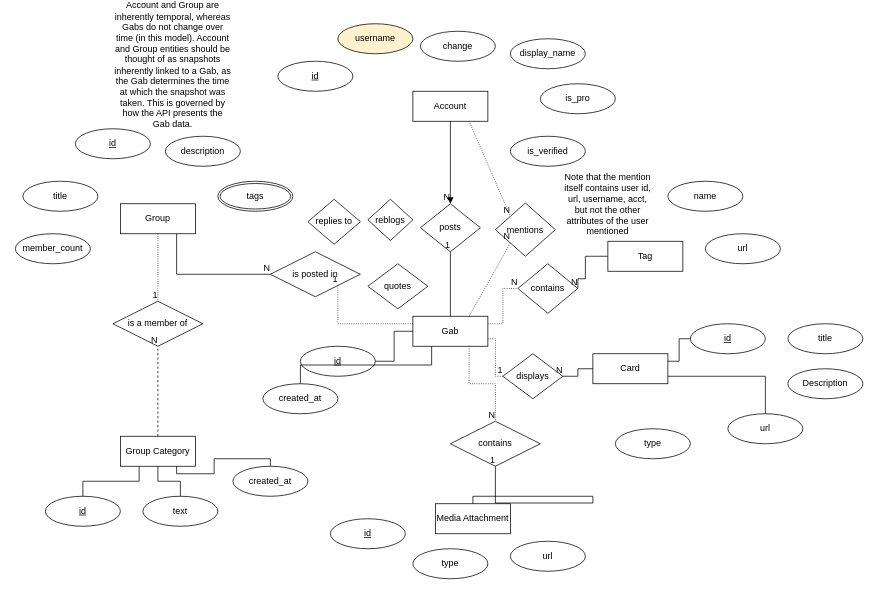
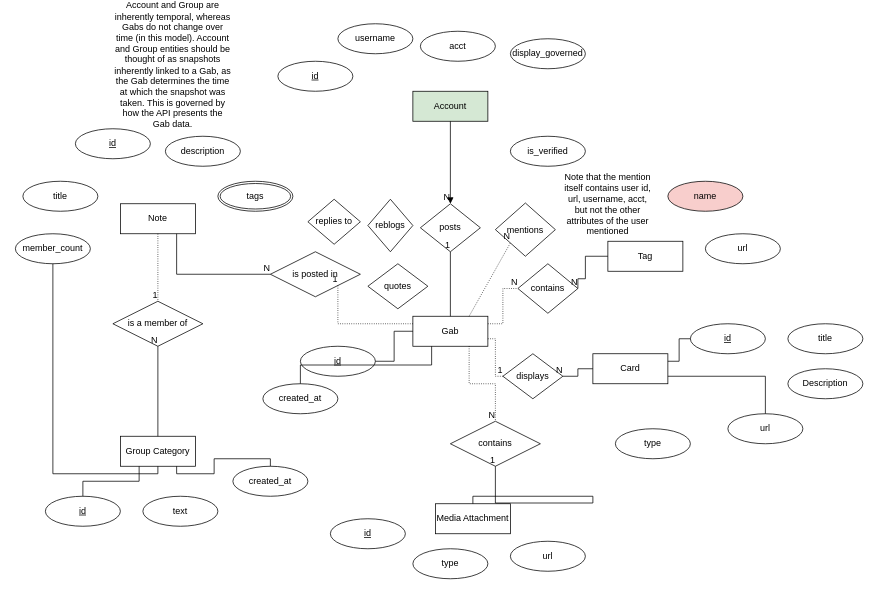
(375, 39) -> (375, 39)
(458, 46) -> (458, 46)
(548, 54) -> (548, 54)
(578, 99) -> none
(450, 106) -> (450, 106)
(705, 196) -> (705, 196)
(508, 210) -> none
(158, 219) -> (158, 219)
(390, 220) -> (390, 225)
(158, 391) -> (158, 391)
(171, 481) -> (53, 423)
